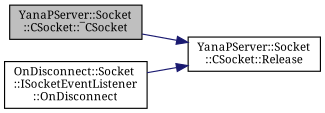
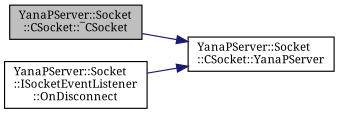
(254, 54) -> (261, 54)
(76, 85) -> (76, 85)
